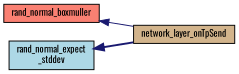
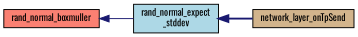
(121, 24) -> (121, 19)
